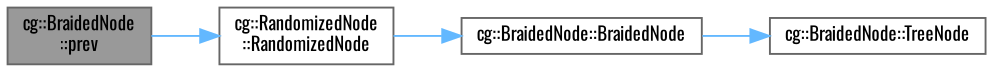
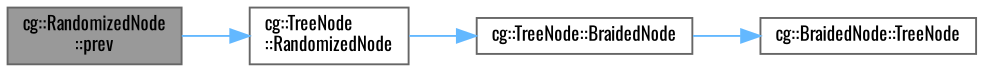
(79, 36) -> (95, 36)
(306, 36) -> (329, 36)
(582, 36) -> (585, 36)
